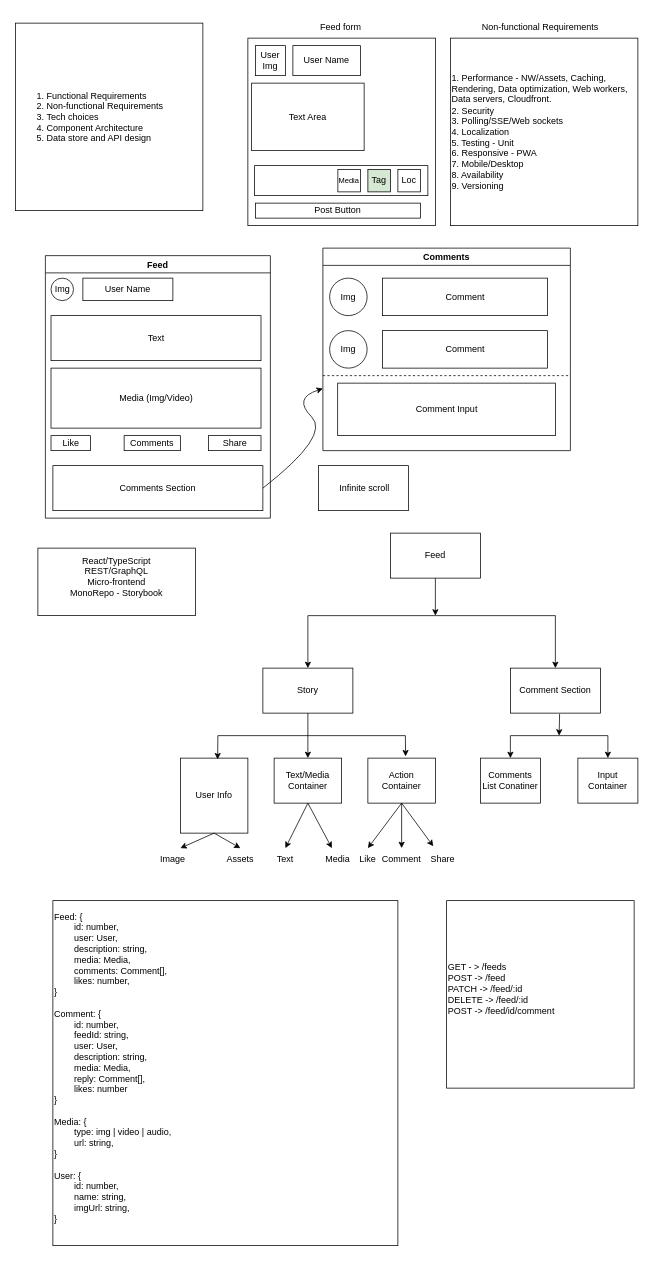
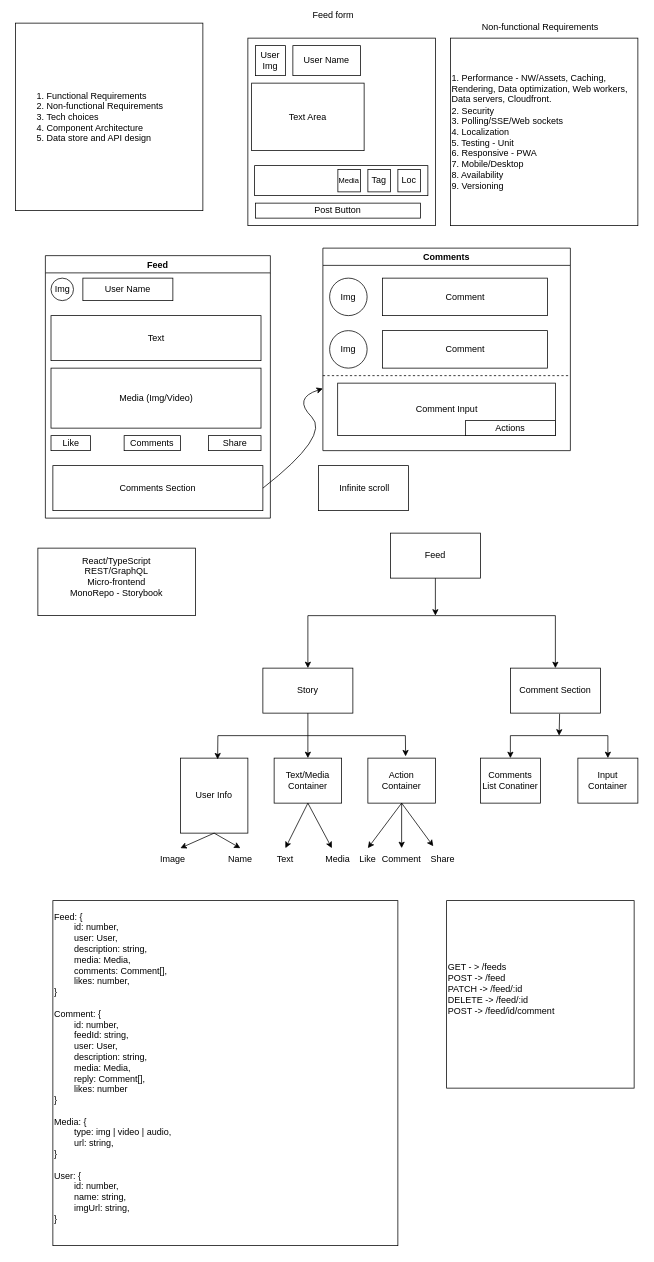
(341, 27) -> (333, 15)
(379, 180) -> (379, 180)
none -> (511, 428)
(240, 859) -> (240, 859)
